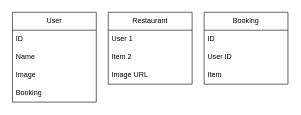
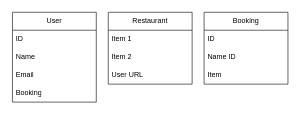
(123, 39) -> (123, 39)
(221, 57) -> (221, 57)
(26, 75) -> (24, 75)
(129, 75) -> (127, 75)
